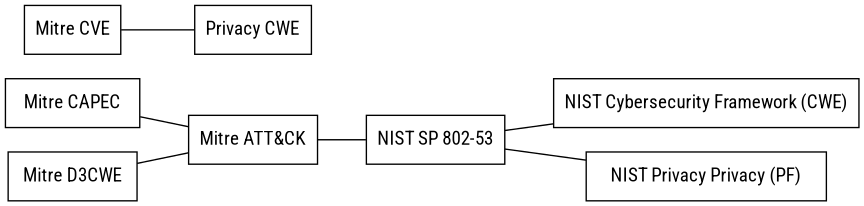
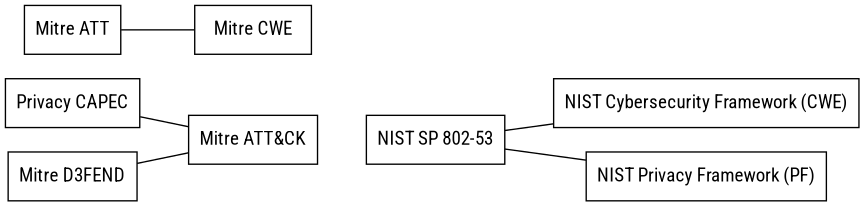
(73, 30) -> (73, 30)
(253, 30) -> (253, 30)
(73, 103) -> (73, 103)
(342, 140) -> none
(73, 176) -> (73, 176)
(706, 176) -> (706, 176)
